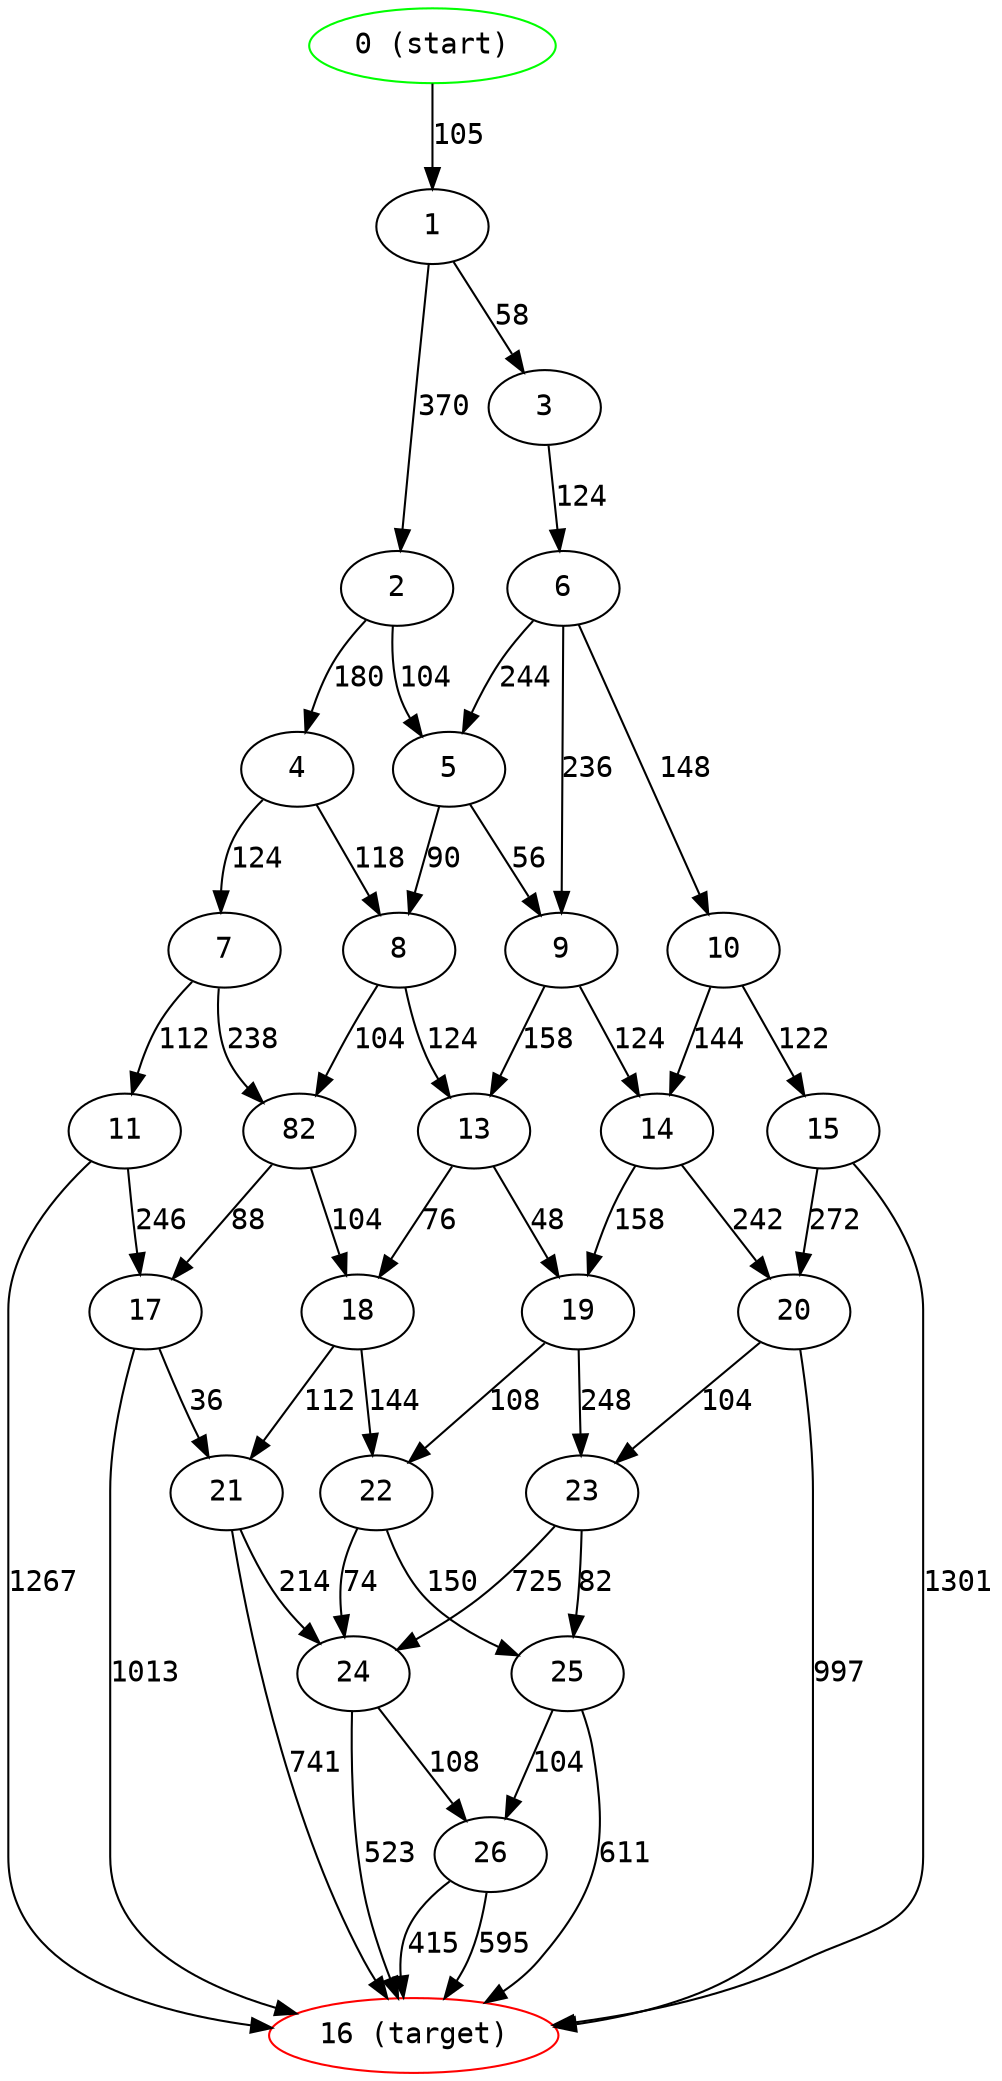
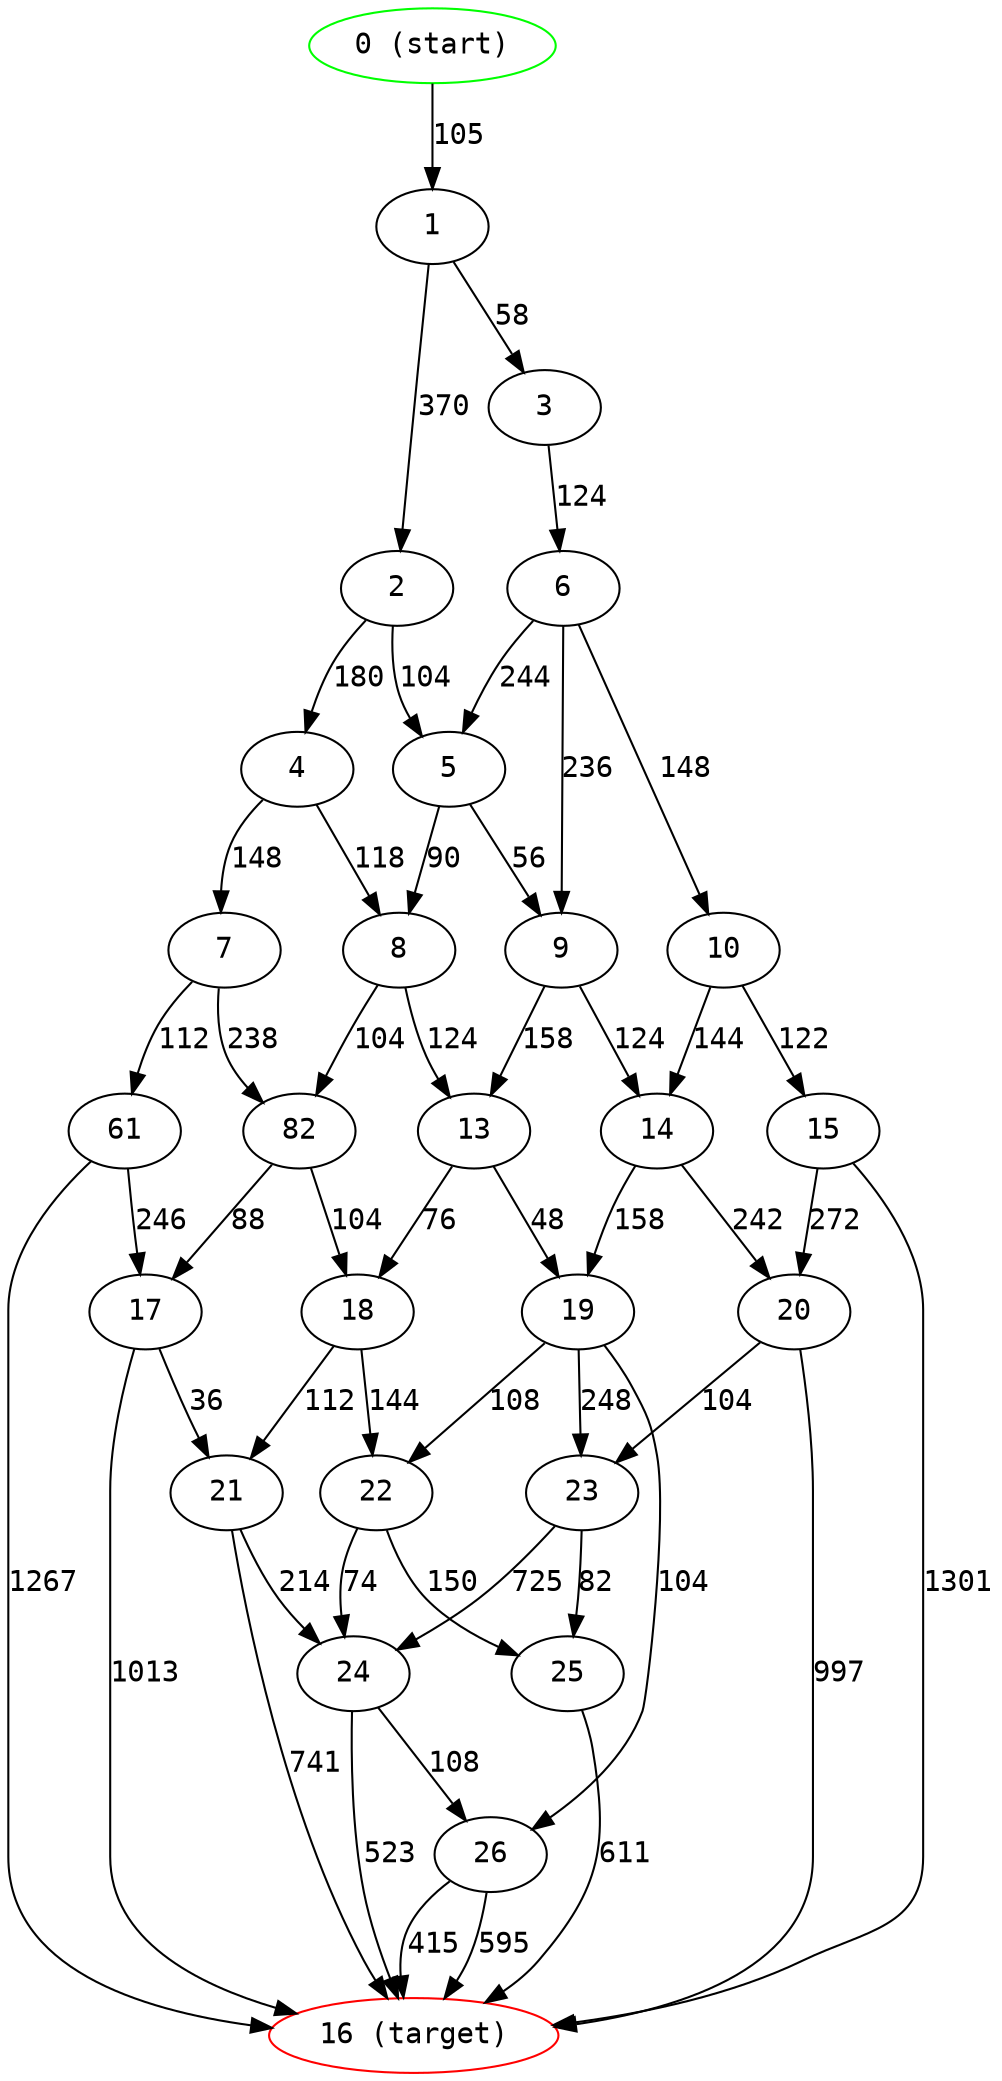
(257, 860) -> (257, 860)
(125, 1131) -> (125, 1131)
(534, 1754) -> (656, 1593)
